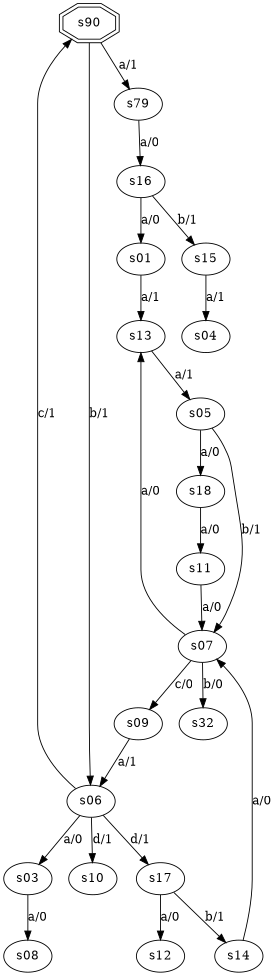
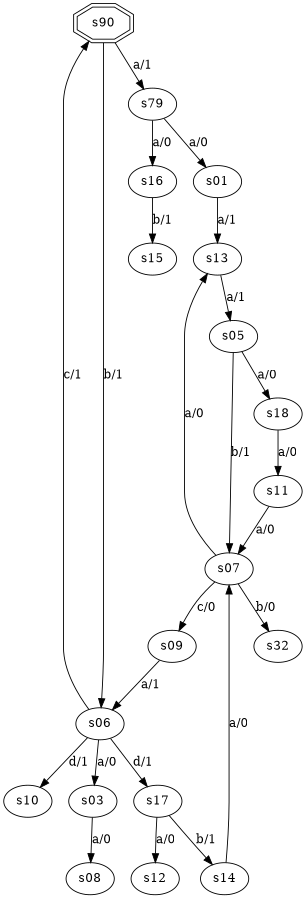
(141, 216) -> (182, 139)
(206, 337) -> none
